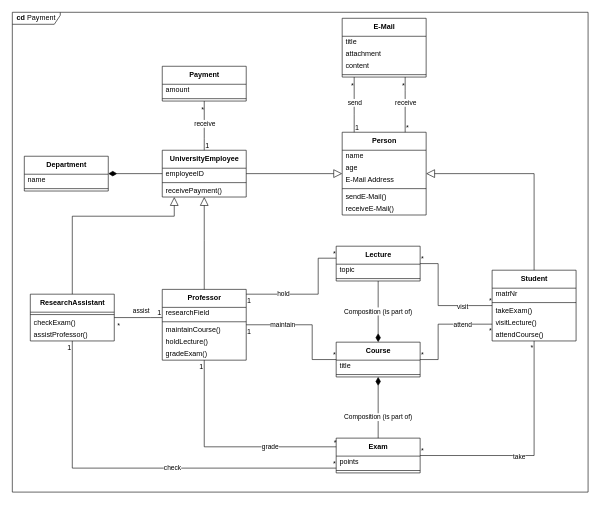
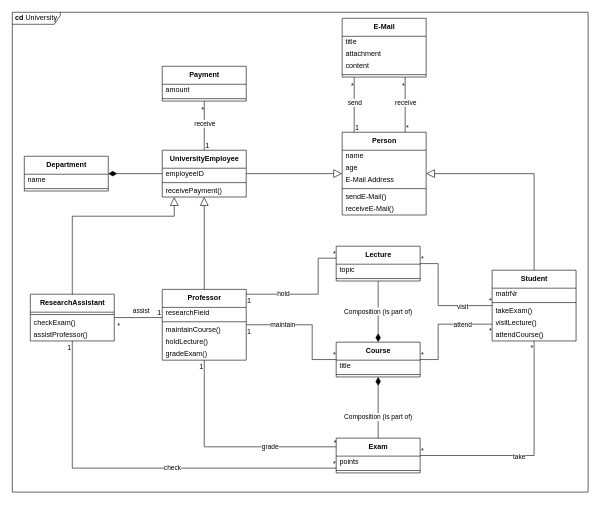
(36, 18) -> (36, 18)
